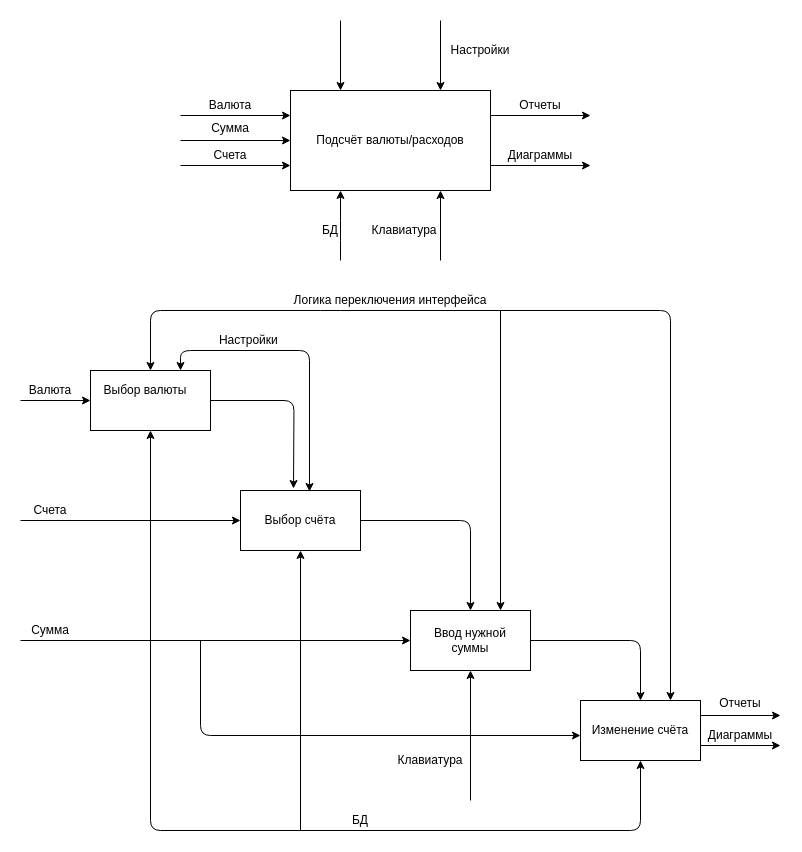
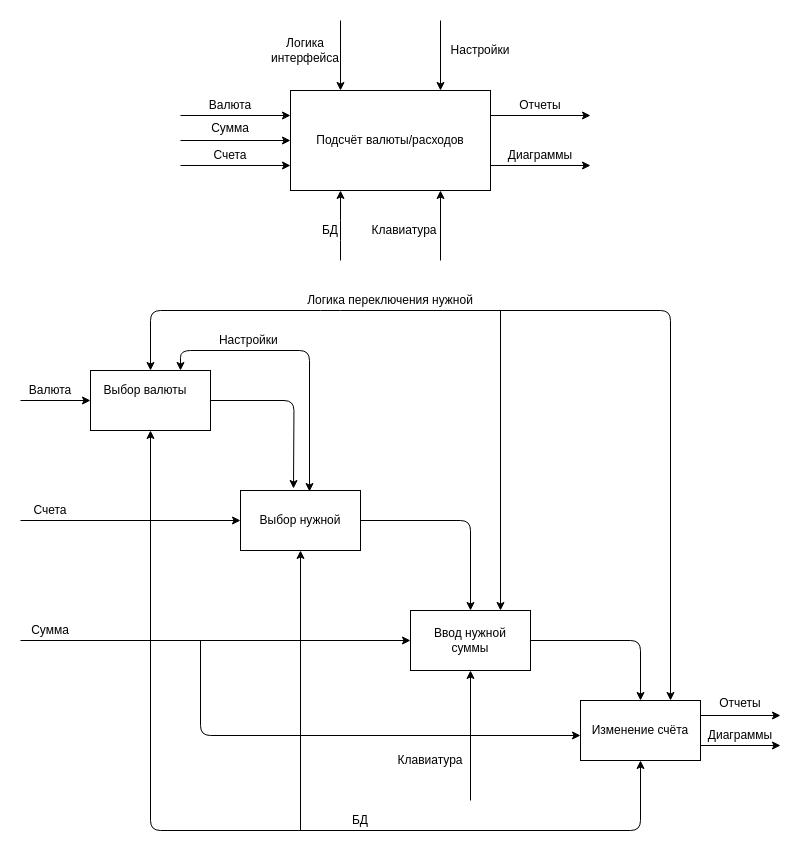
none -> (306, 51)
(391, 301) -> (391, 301)
(301, 521) -> (301, 521)
